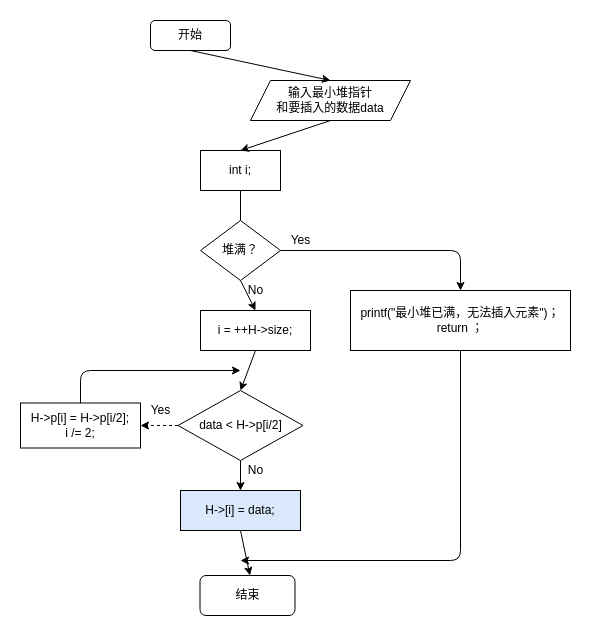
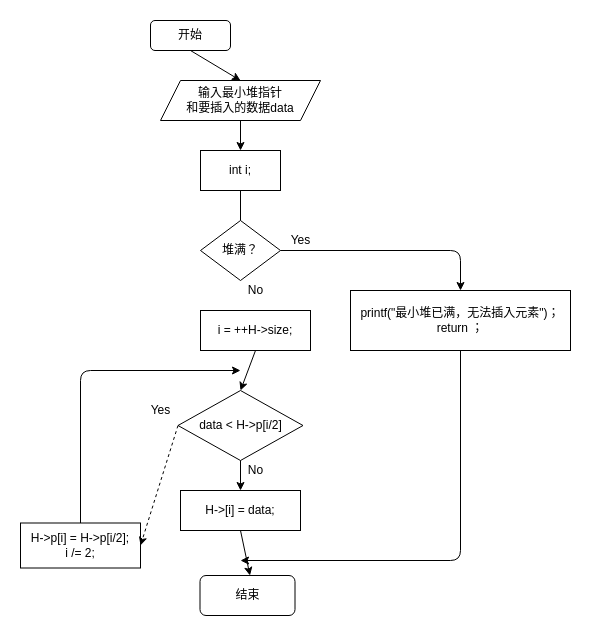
(331, 101) -> (241, 101)
(246, 292) -> none
(81, 426) -> (81, 546)
(241, 511) -> (241, 511)
